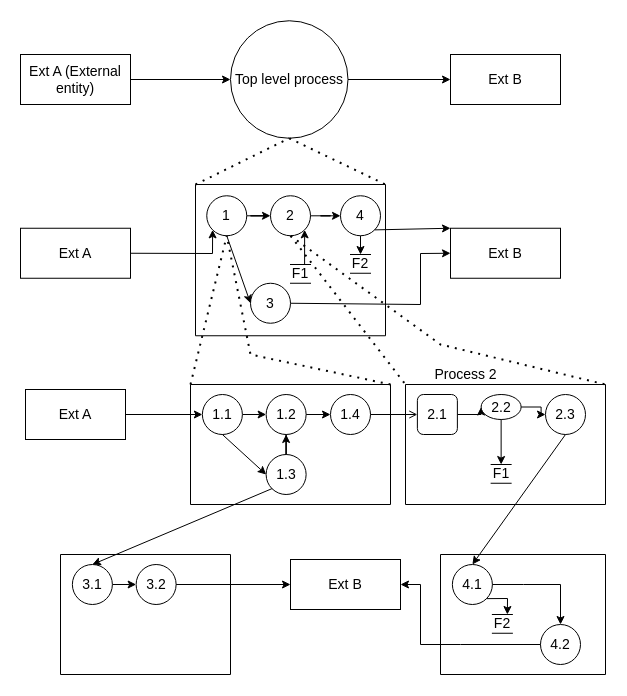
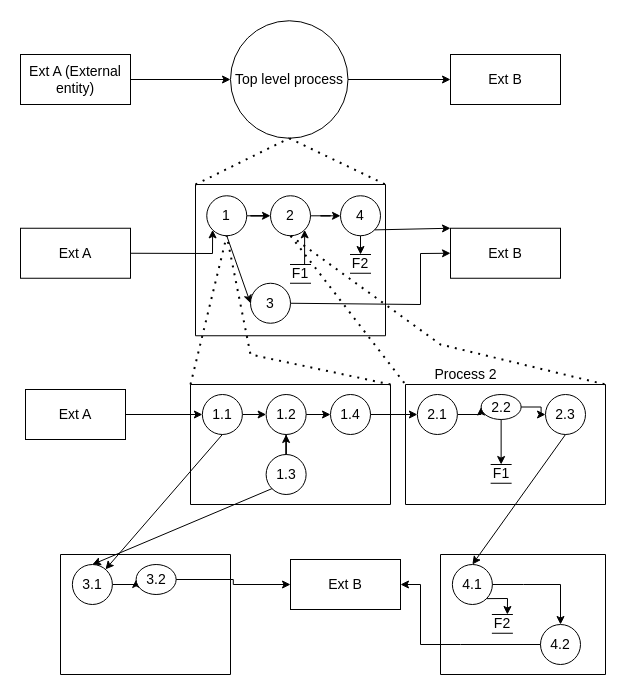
(410, 415) -> (409, 415)
(437, 415) -> (437, 415)
(242, 452) -> (166, 500)
(156, 585) -> (156, 580)
